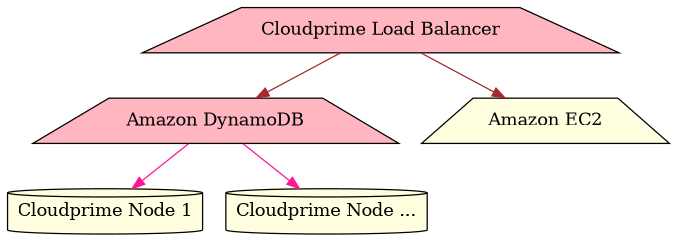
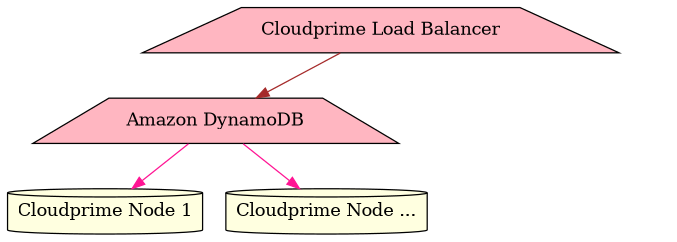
(545, 121) -> none
